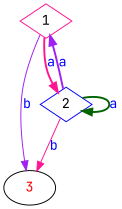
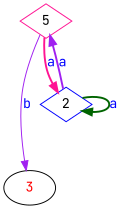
(46, 21) -> (46, 21)
(51, 140) -> none
